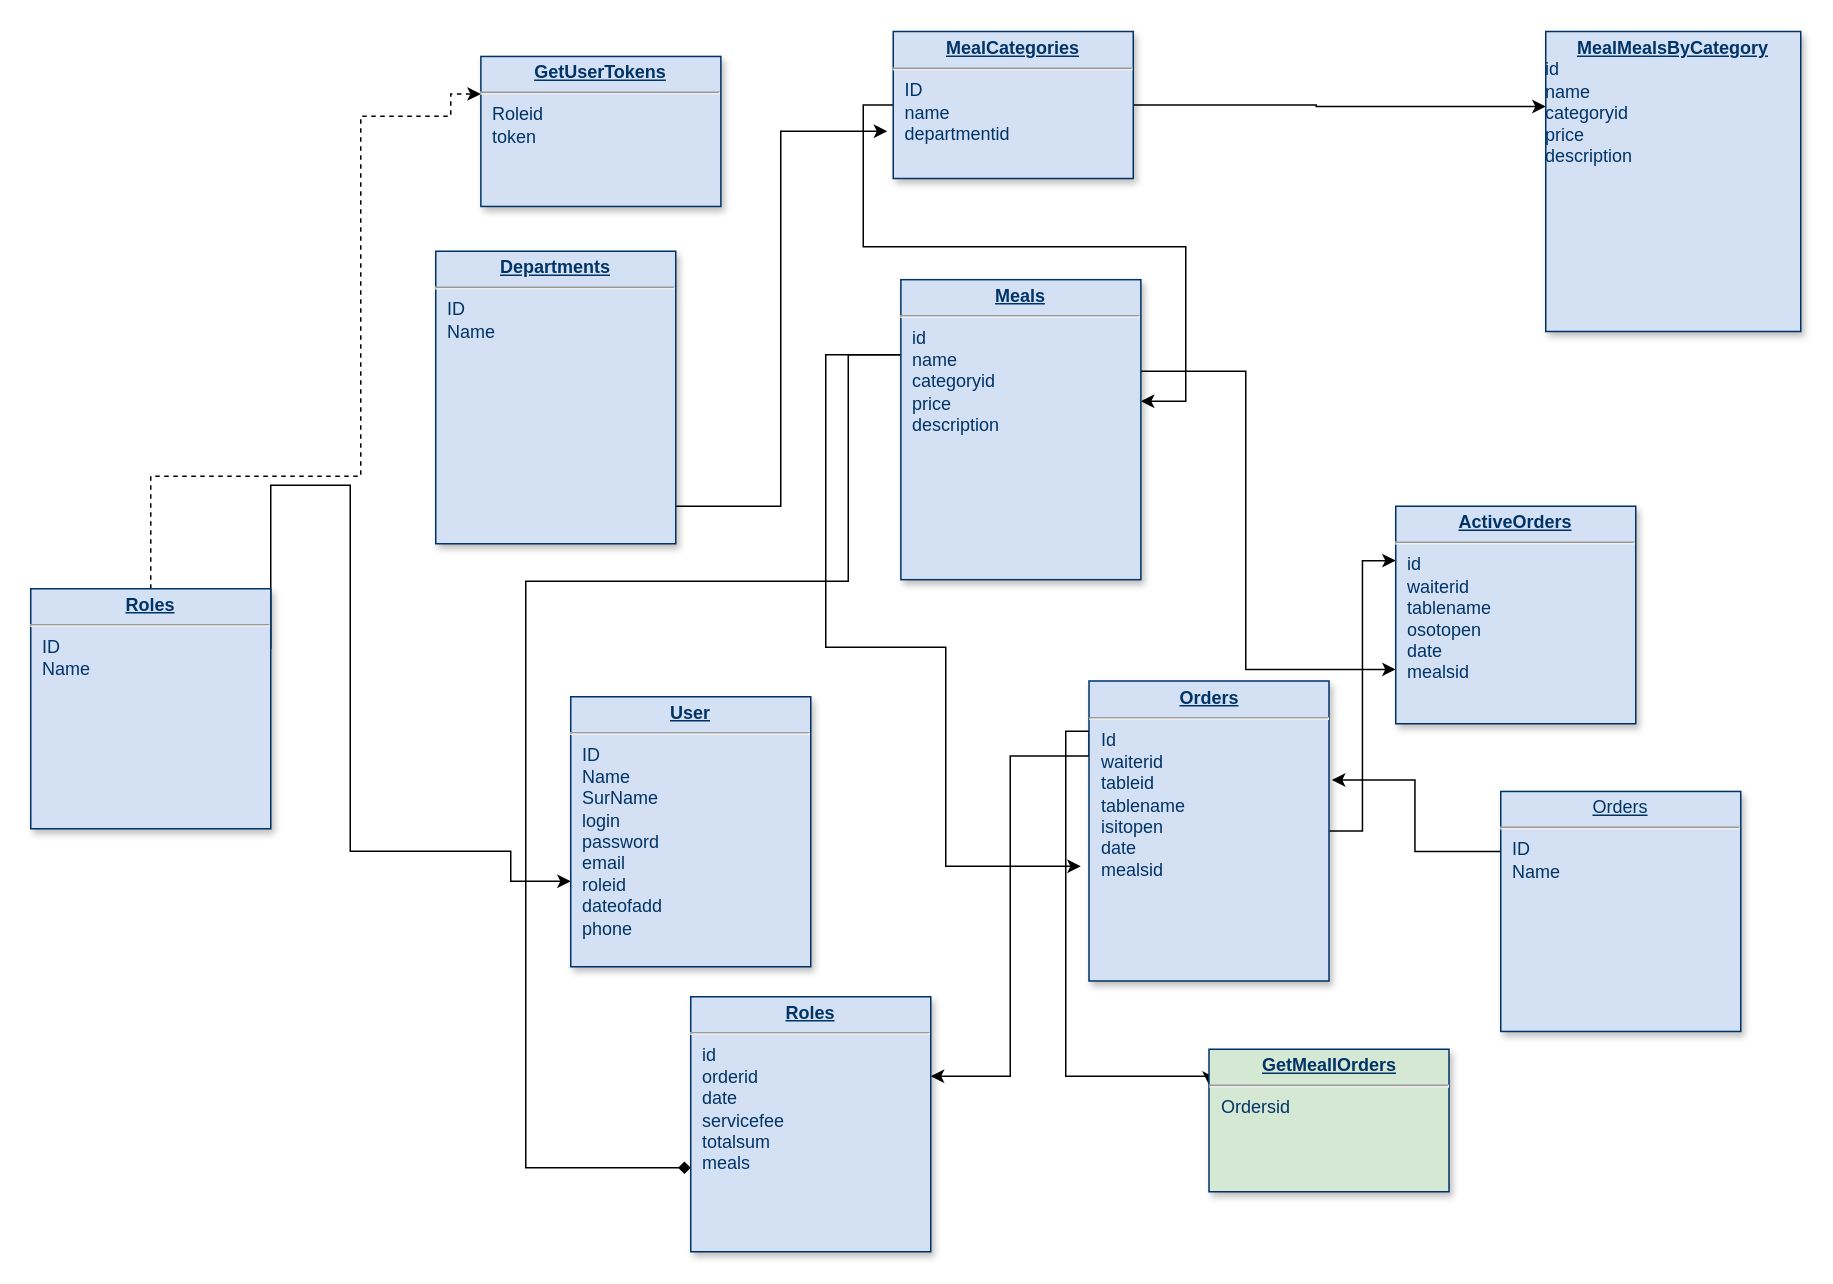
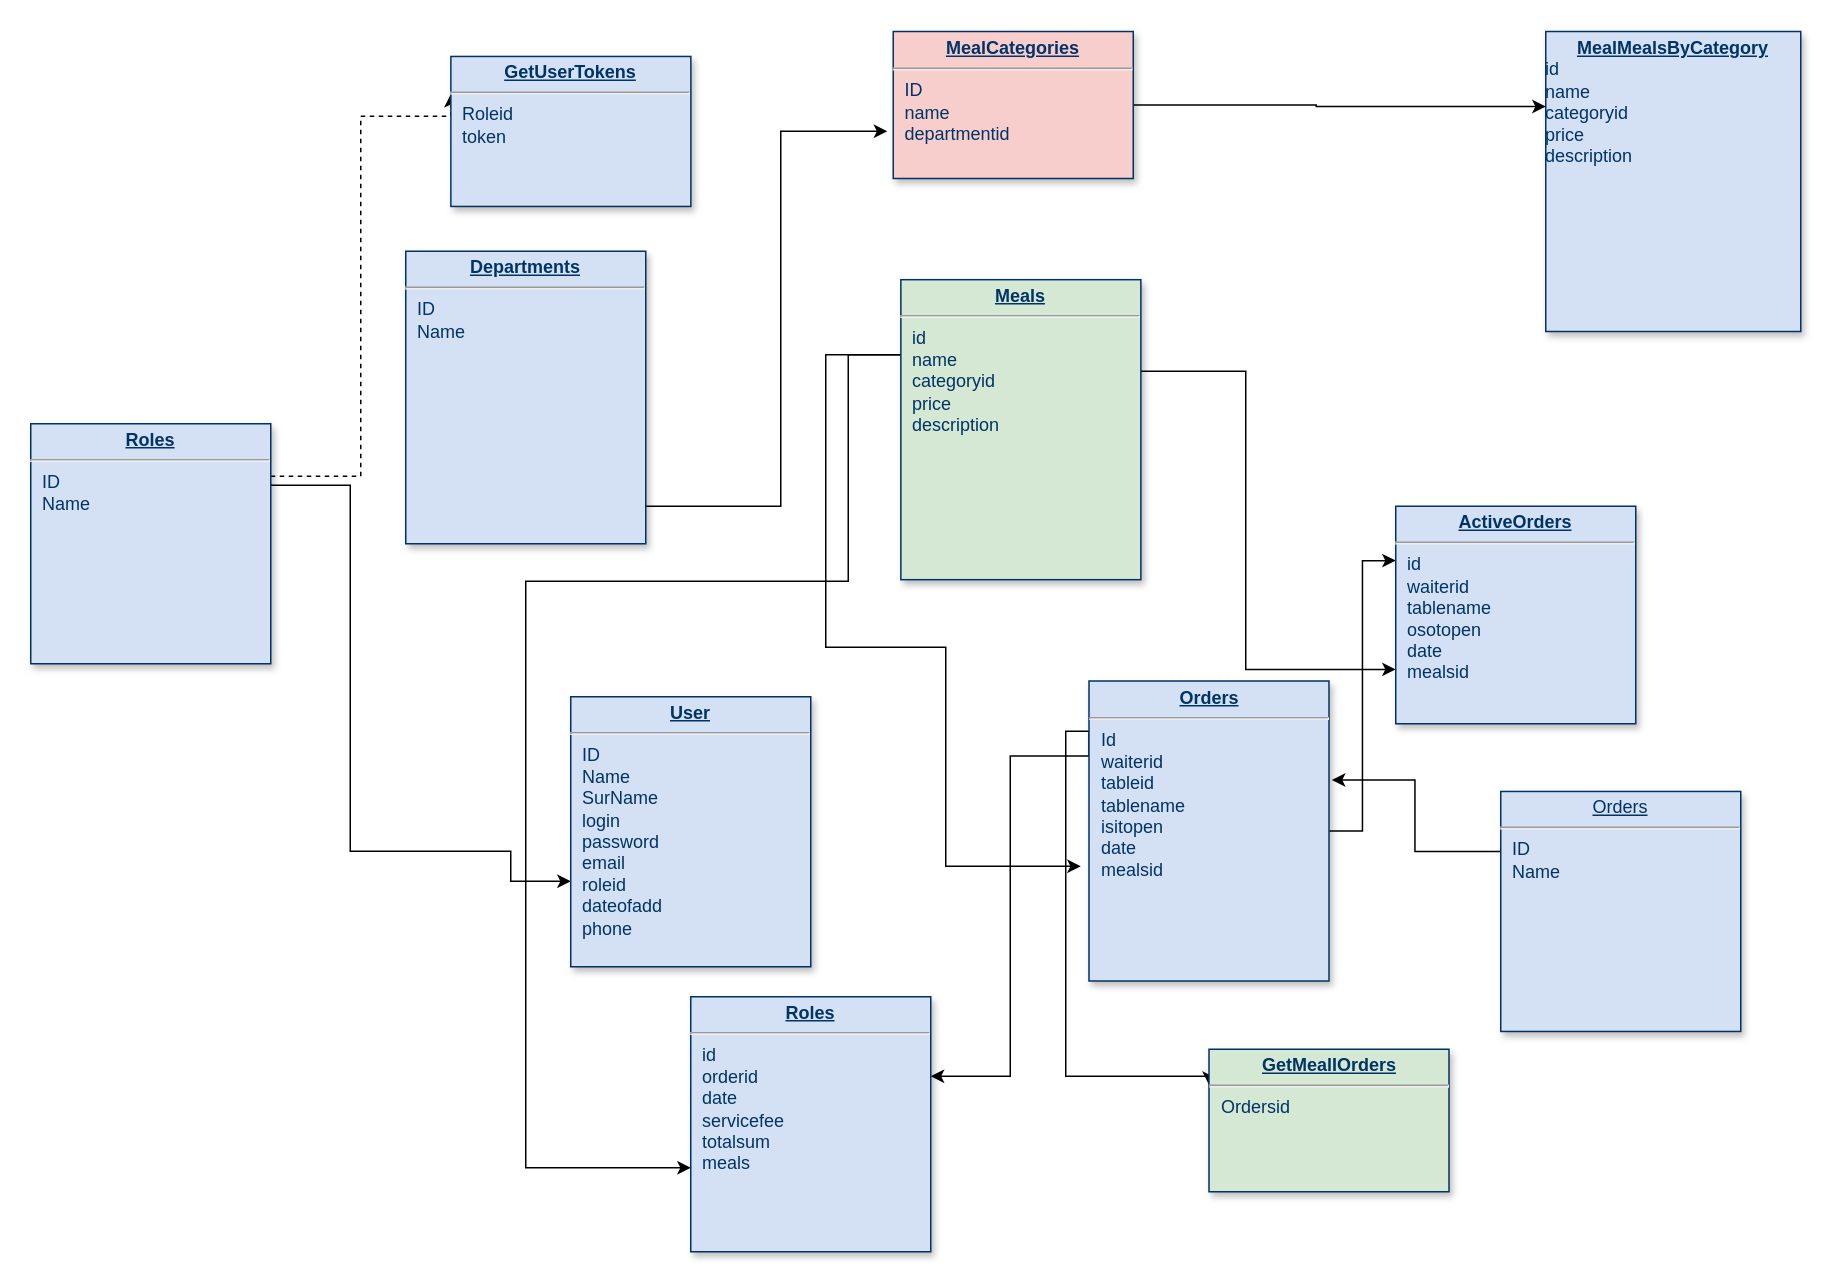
(1013, 105) -> (1013, 105)
(601, 131) -> (571, 131)
(1034, 247) -> none
(556, 398) -> (526, 398)
(1021, 430) -> (1021, 430)
(151, 709) -> (151, 544)
(678, 1168) -> (679, 1168)
